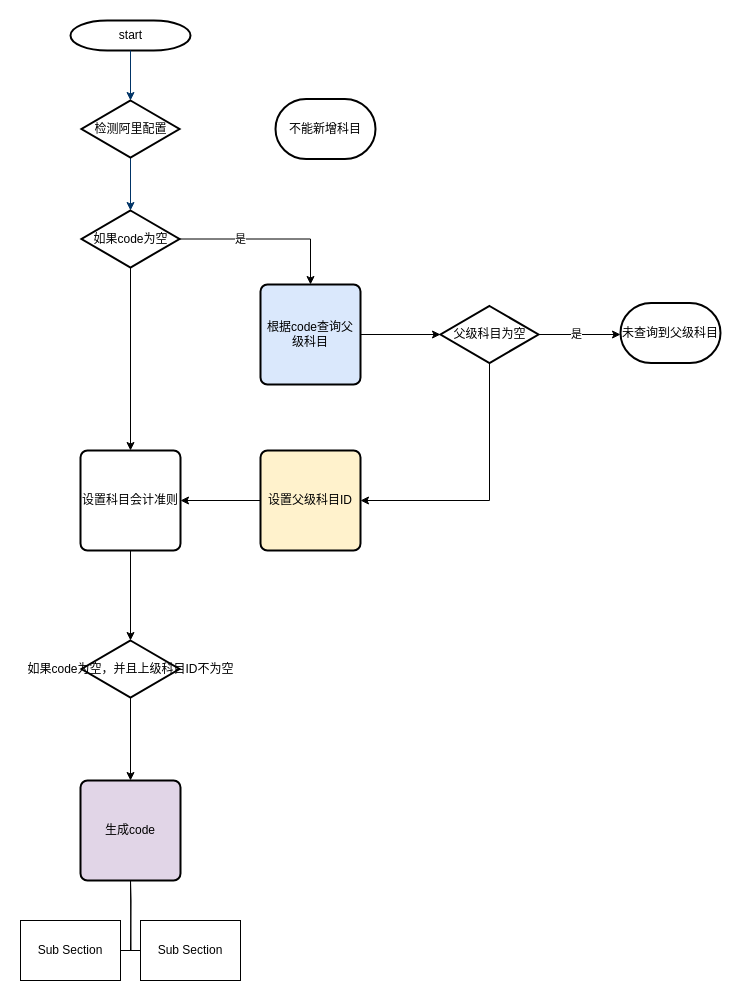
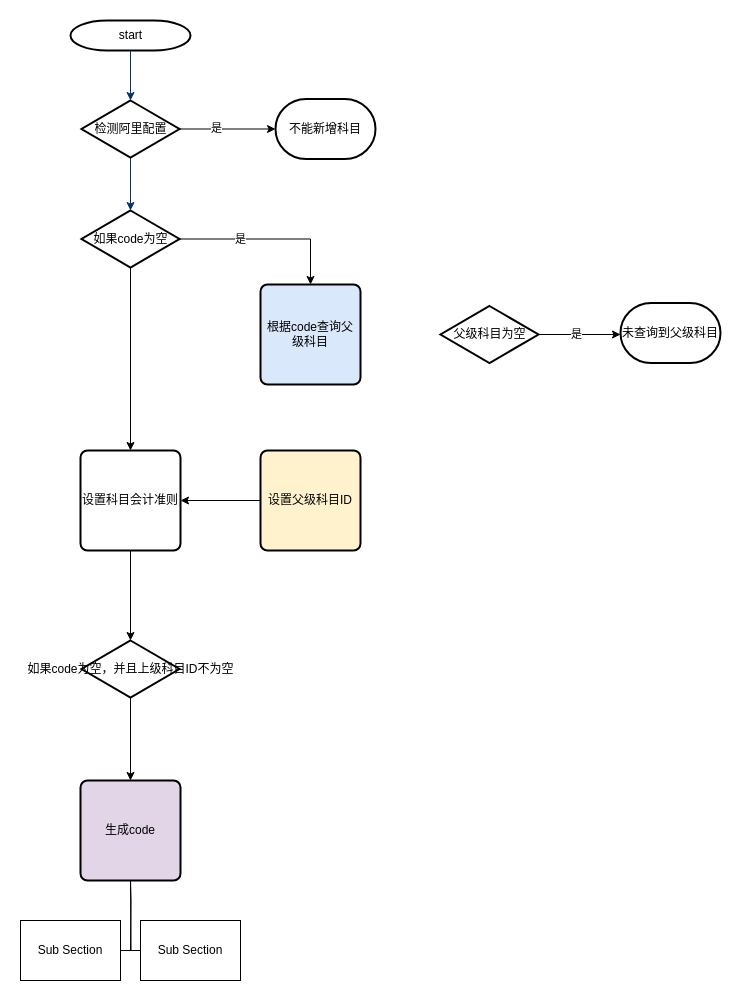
none -> (224, 129)
(397, 335) -> none
(490, 492) -> none
